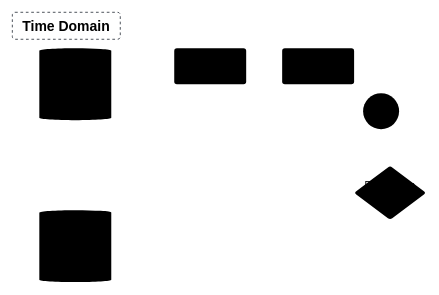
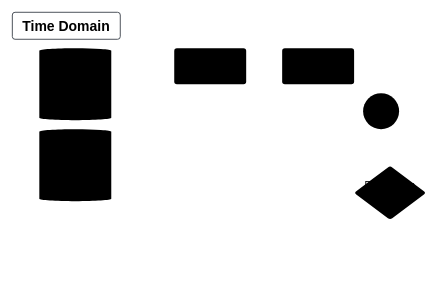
(66, 26) -> (66, 26)
none -> (75, 165)
(75, 246) -> none
